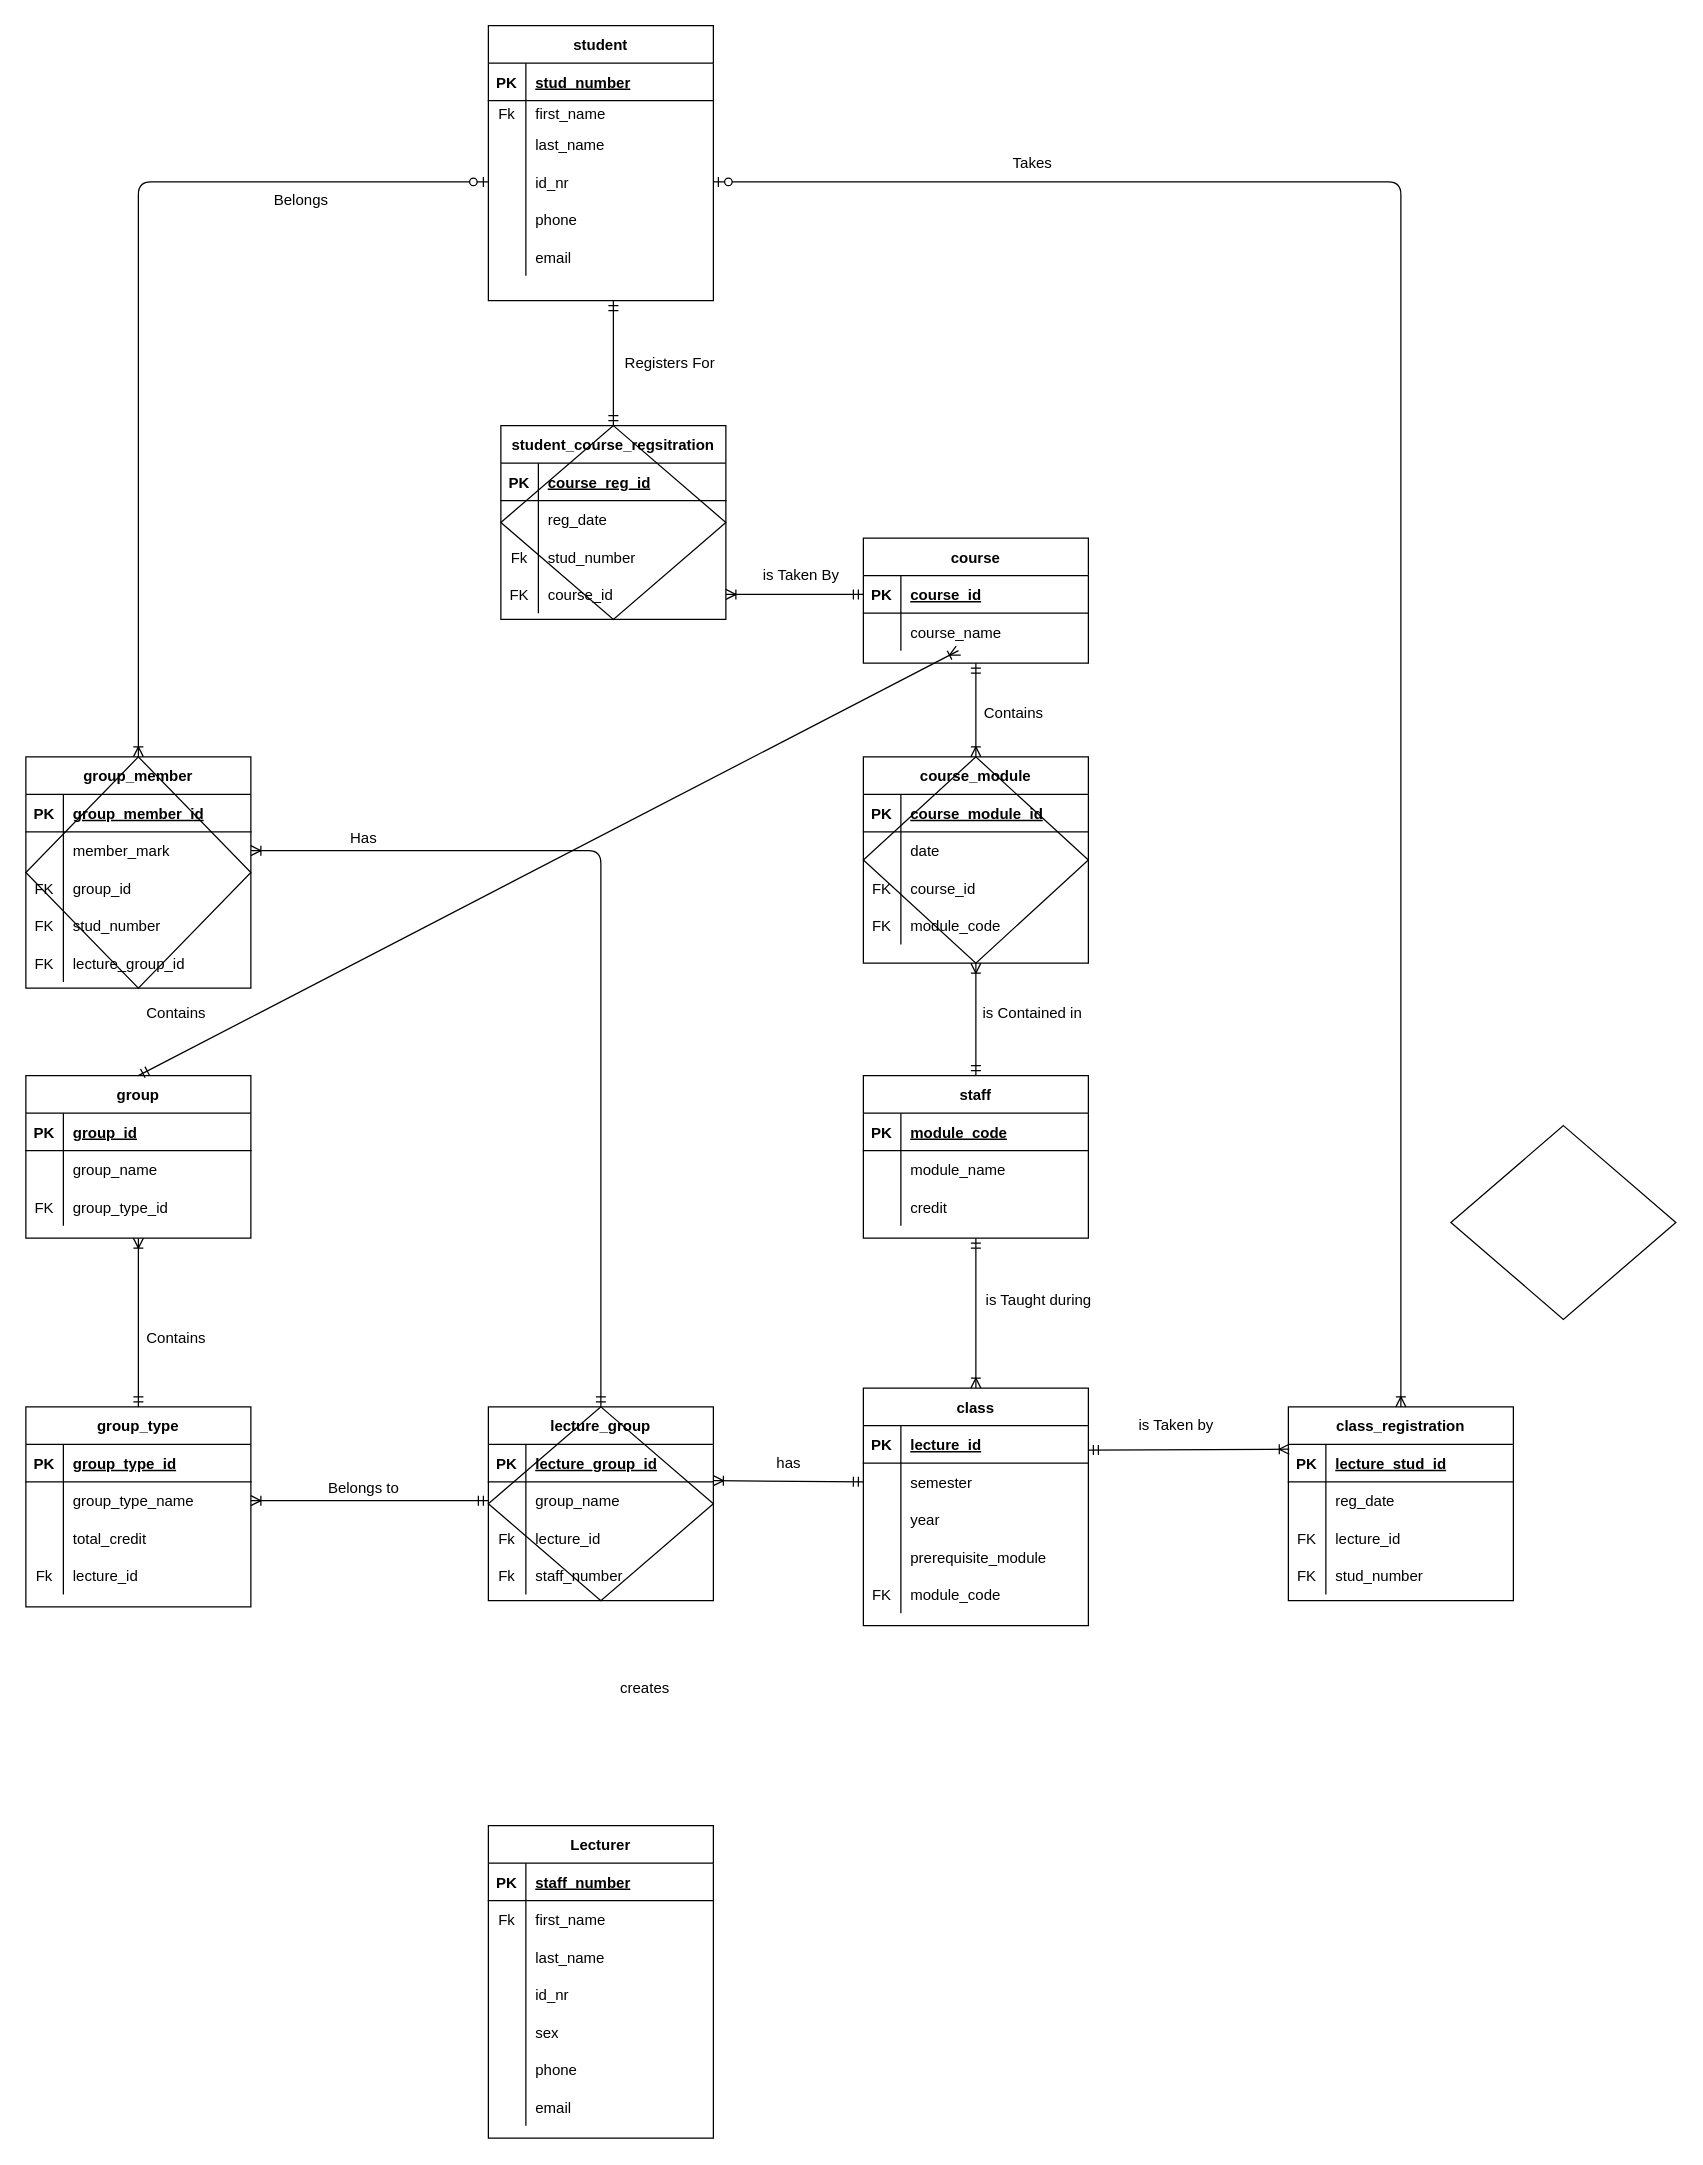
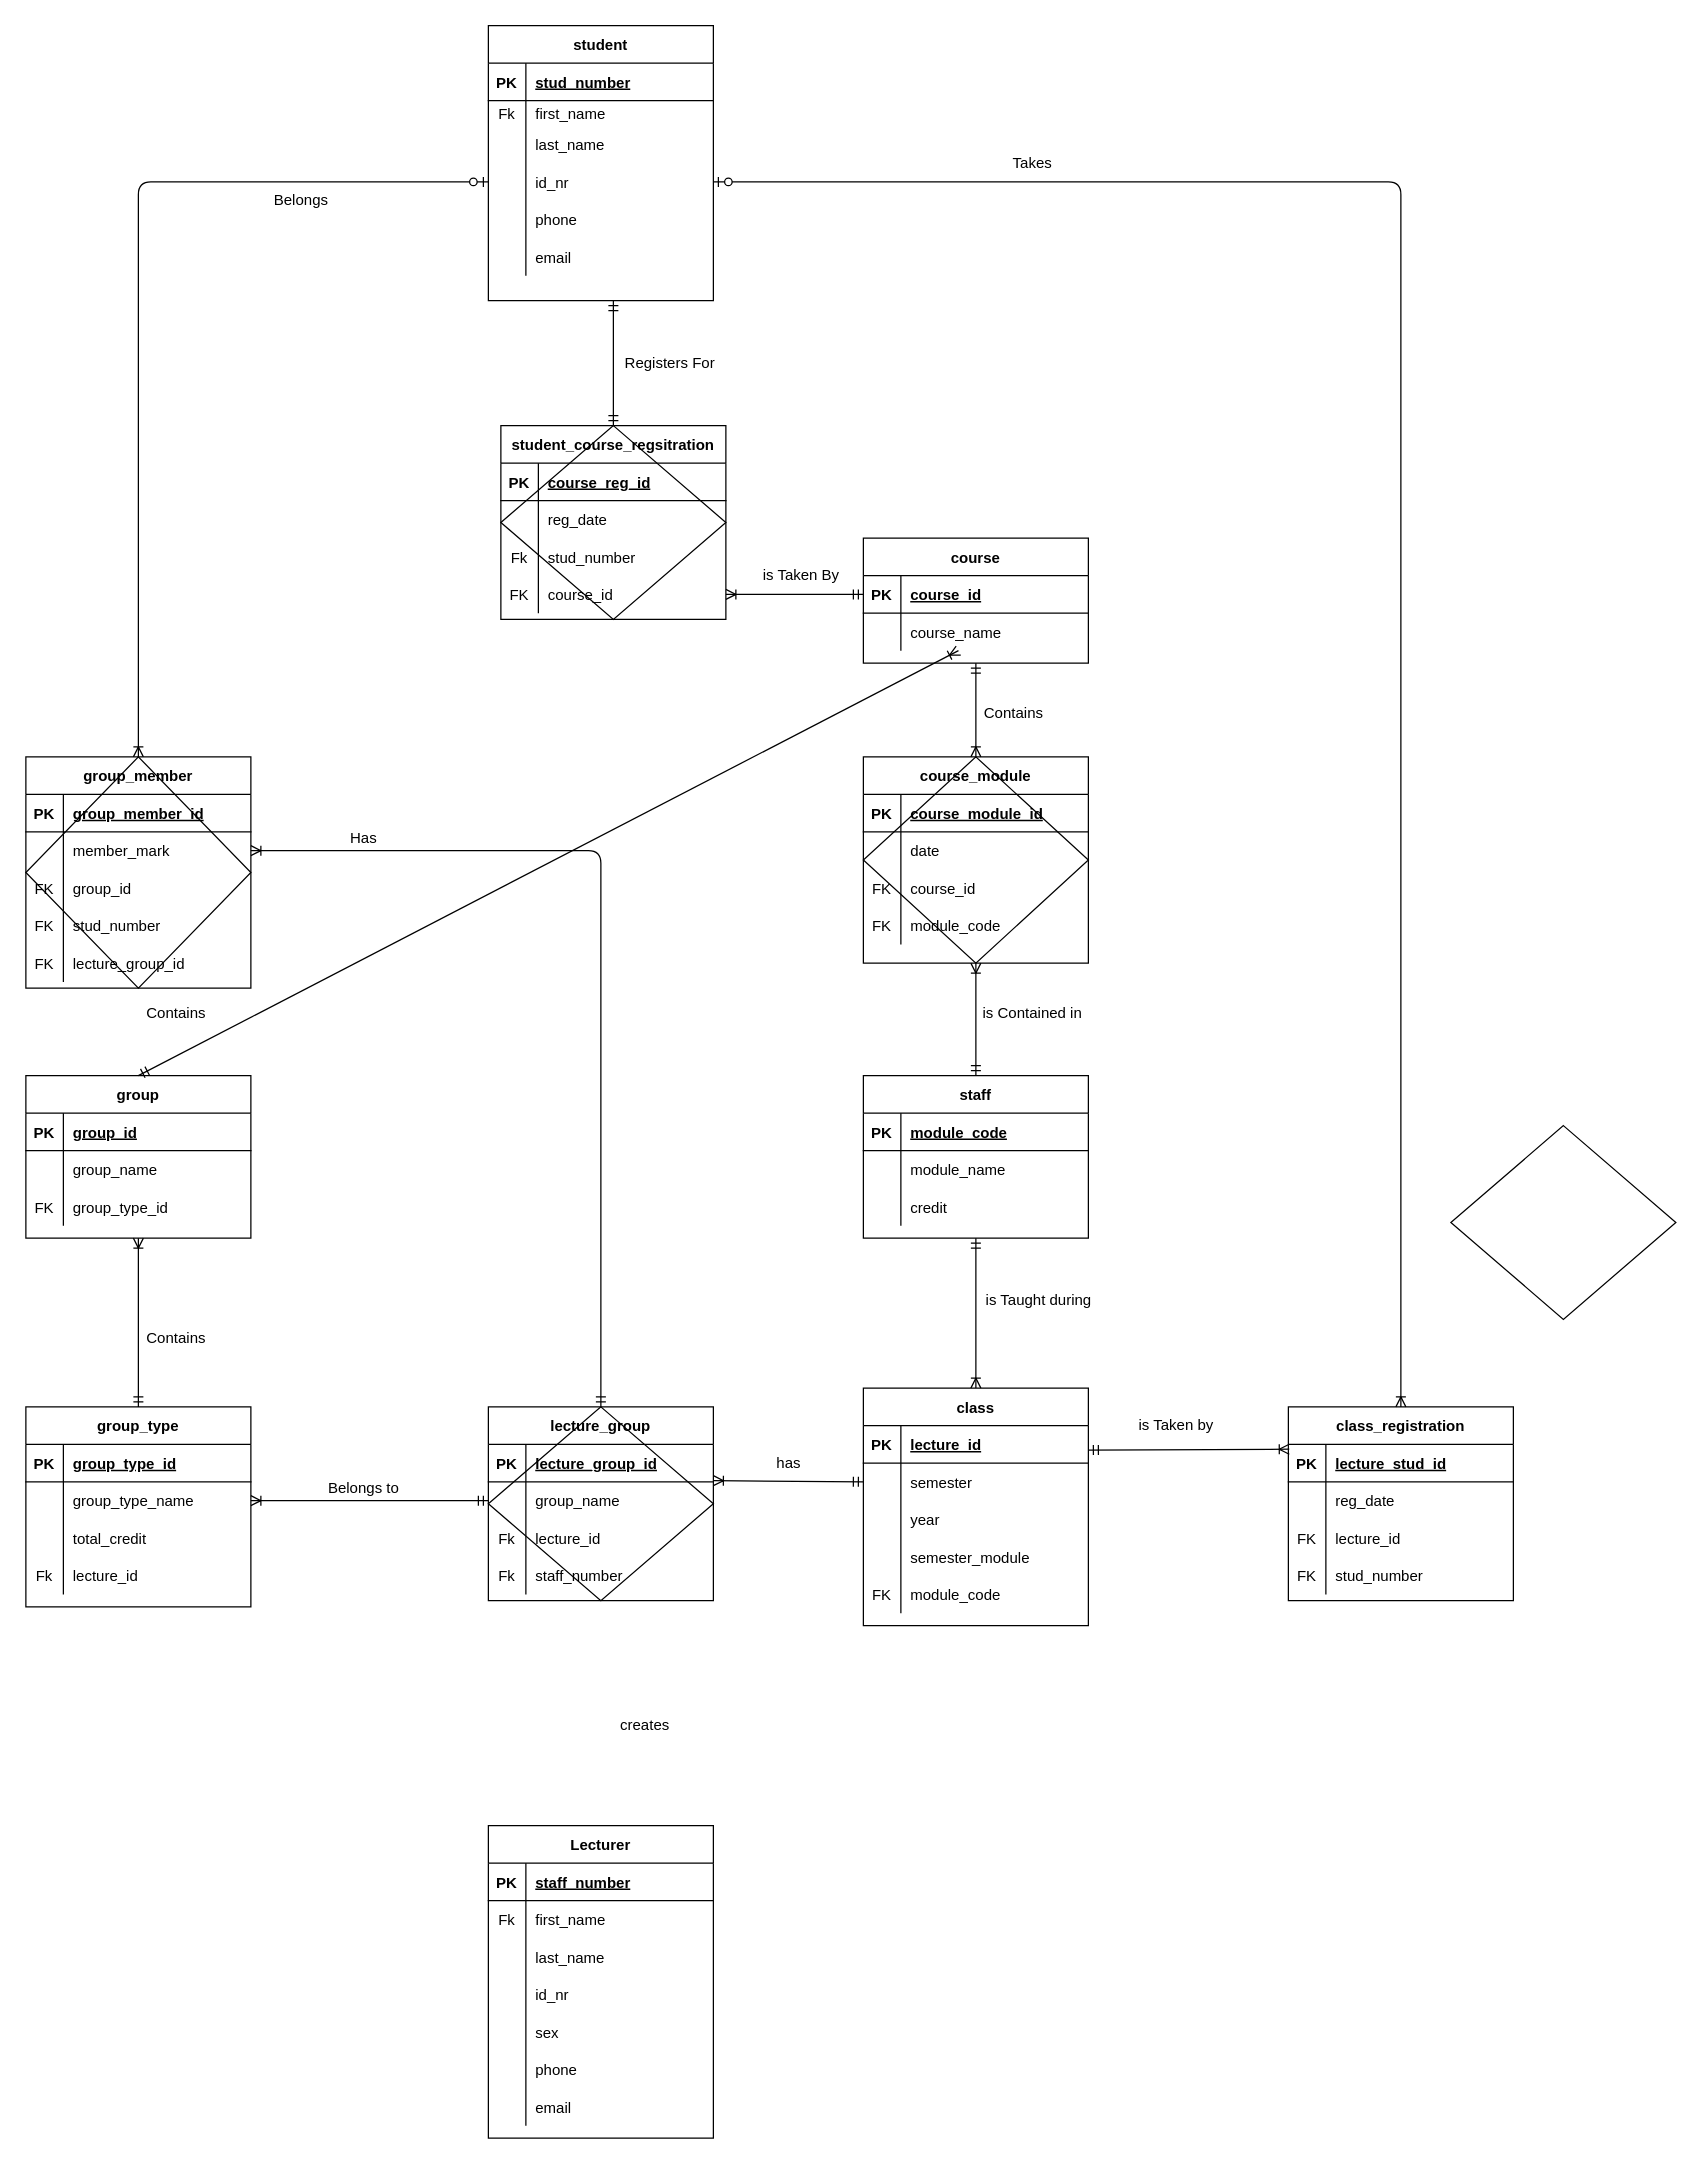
(984, 1558) -> (971, 1558)
(644, 1688) -> (644, 1726)
